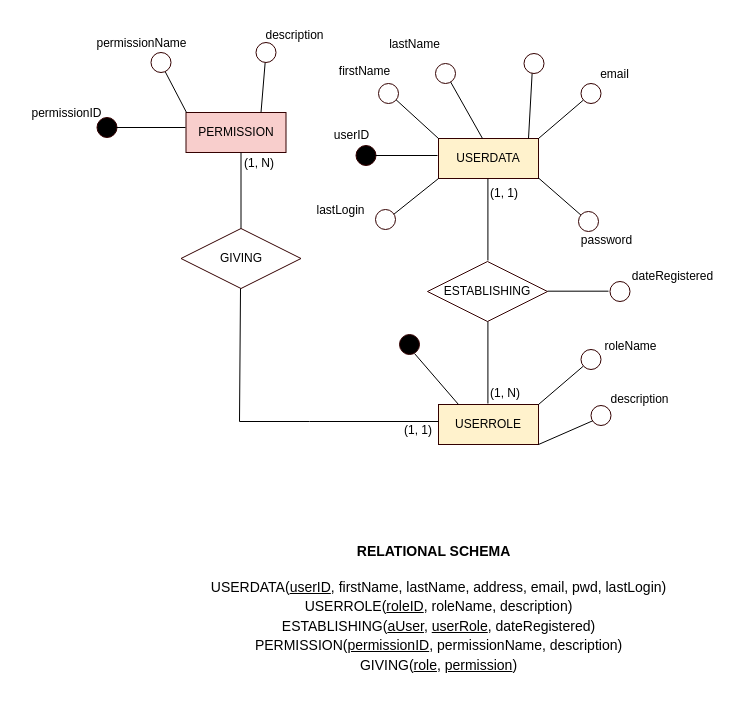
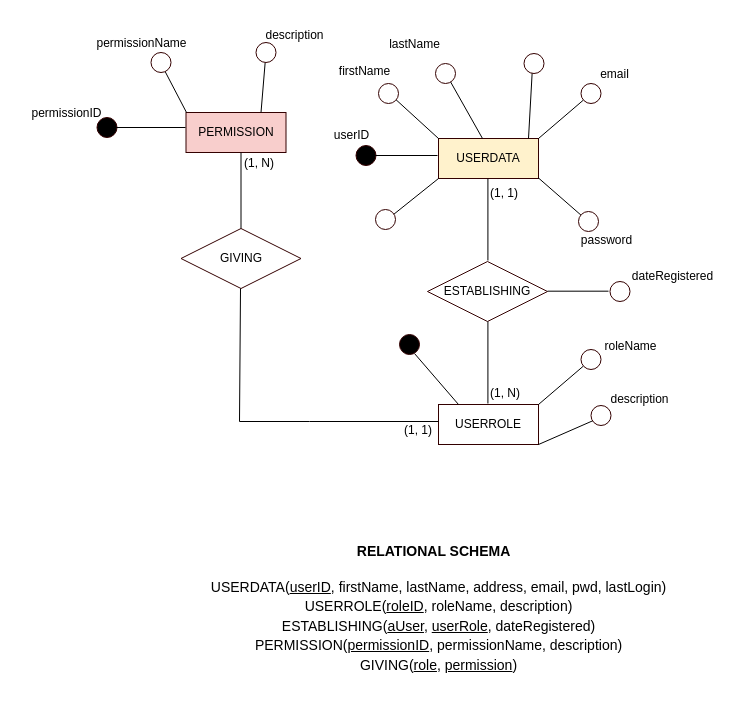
(341, 211) -> none
(489, 425) -> (489, 425)
